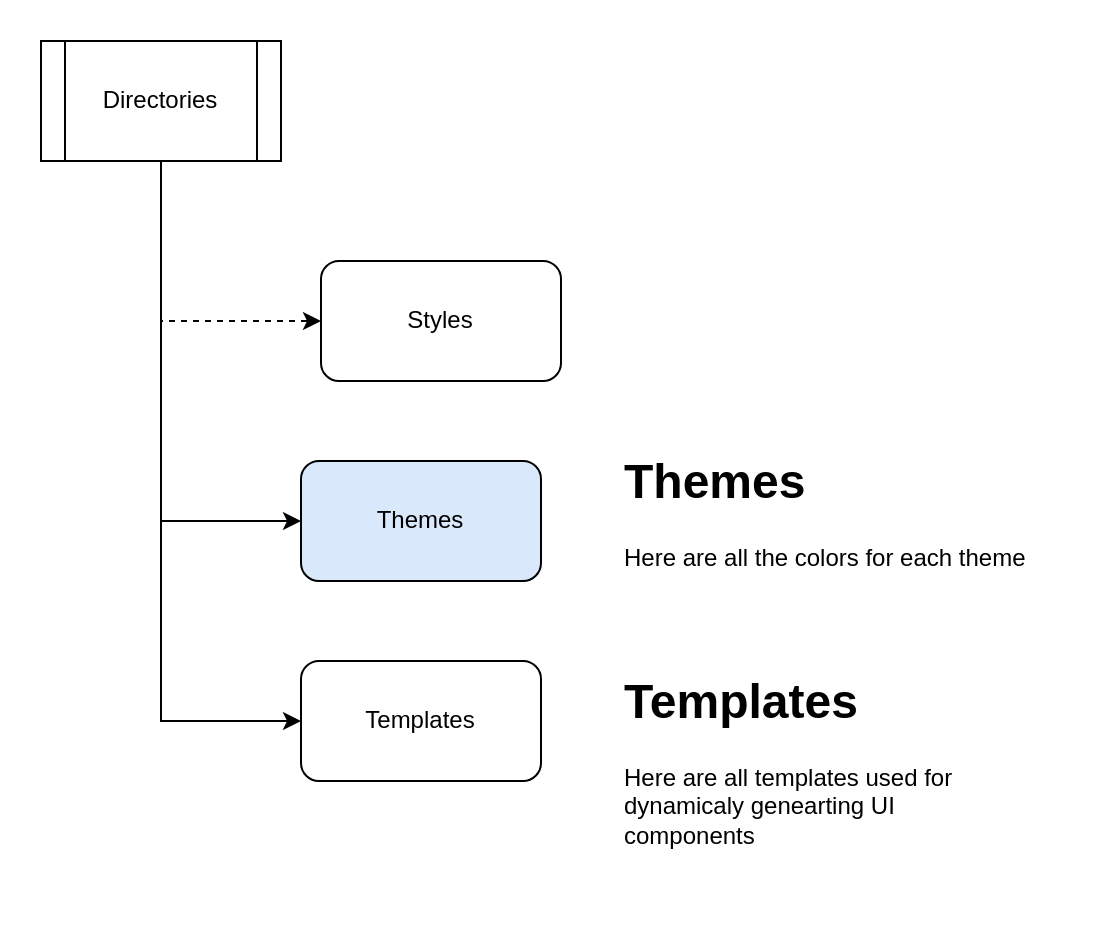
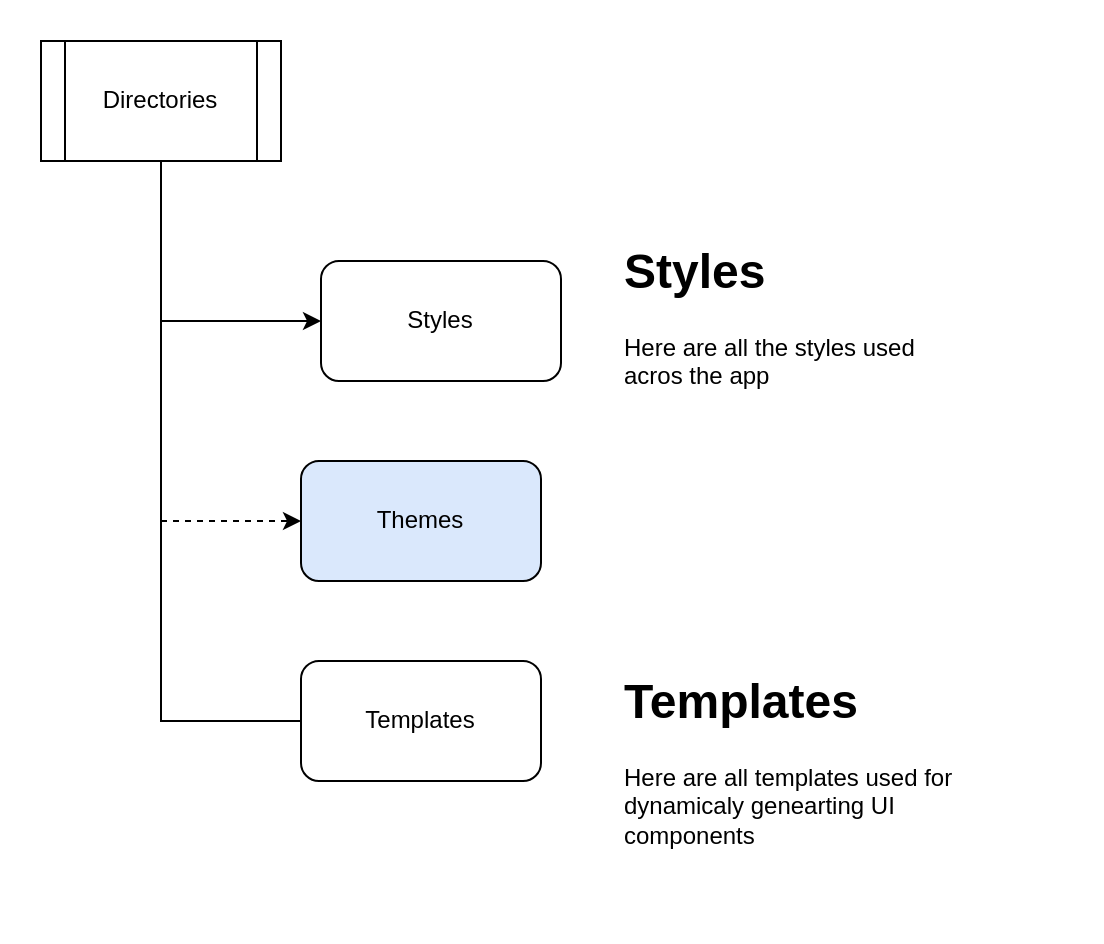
(233, 321) -> (233, 321)
none -> (801, 321)
(222, 521) -> (222, 521)
(841, 521) -> none
(286, 721) -> (291, 721)
